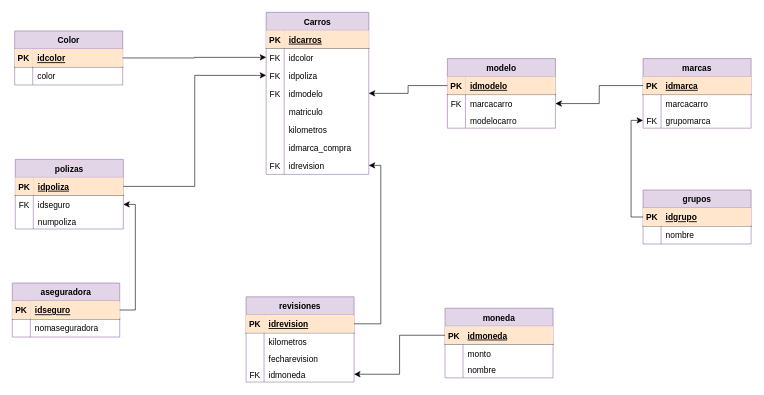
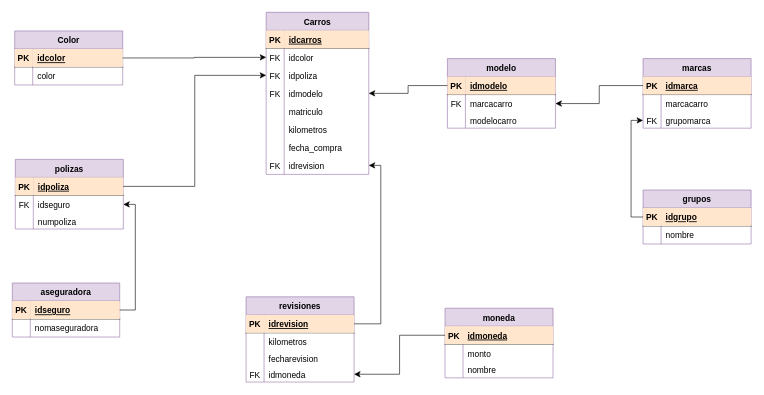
(320, 148) -> (317, 148)
